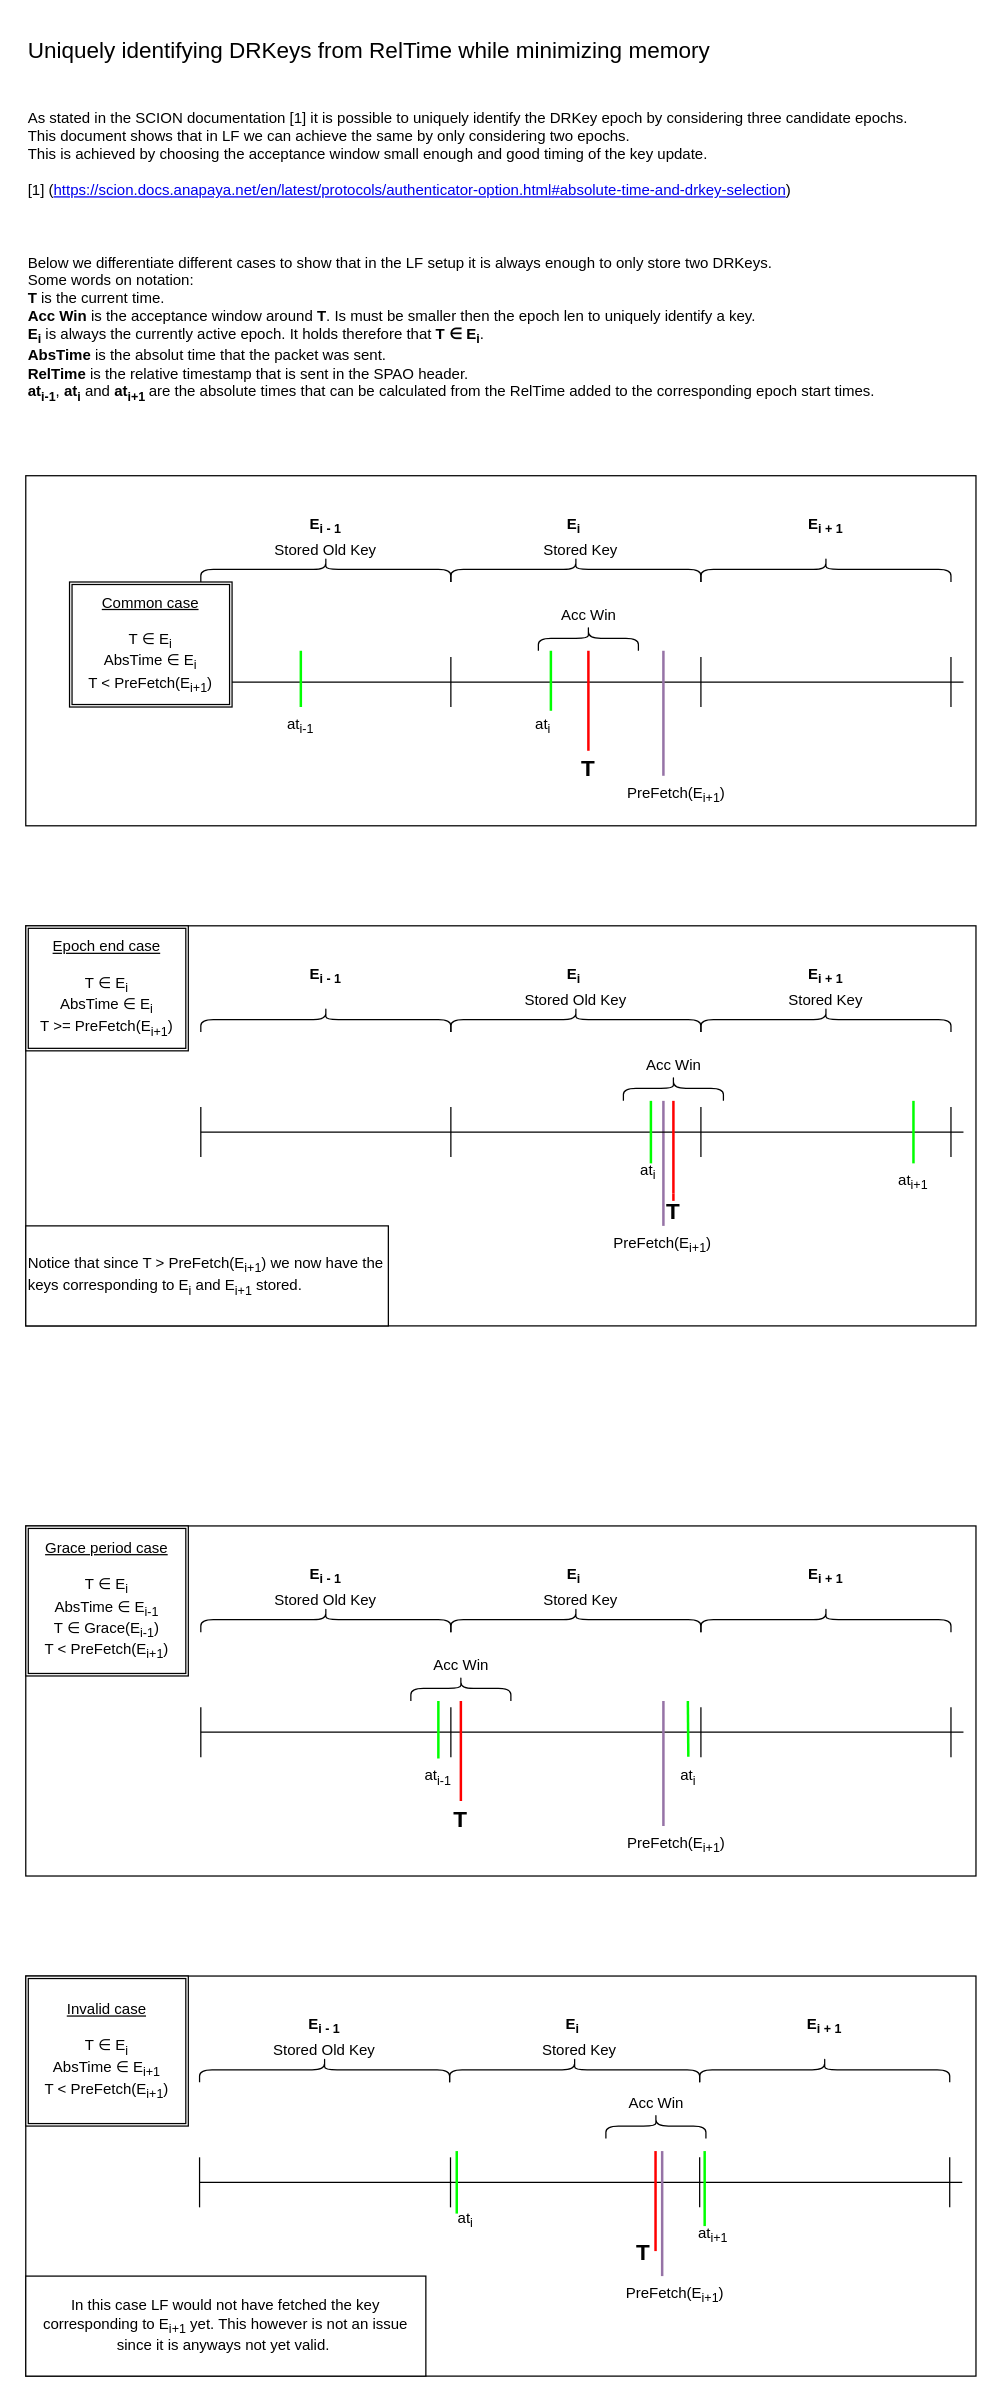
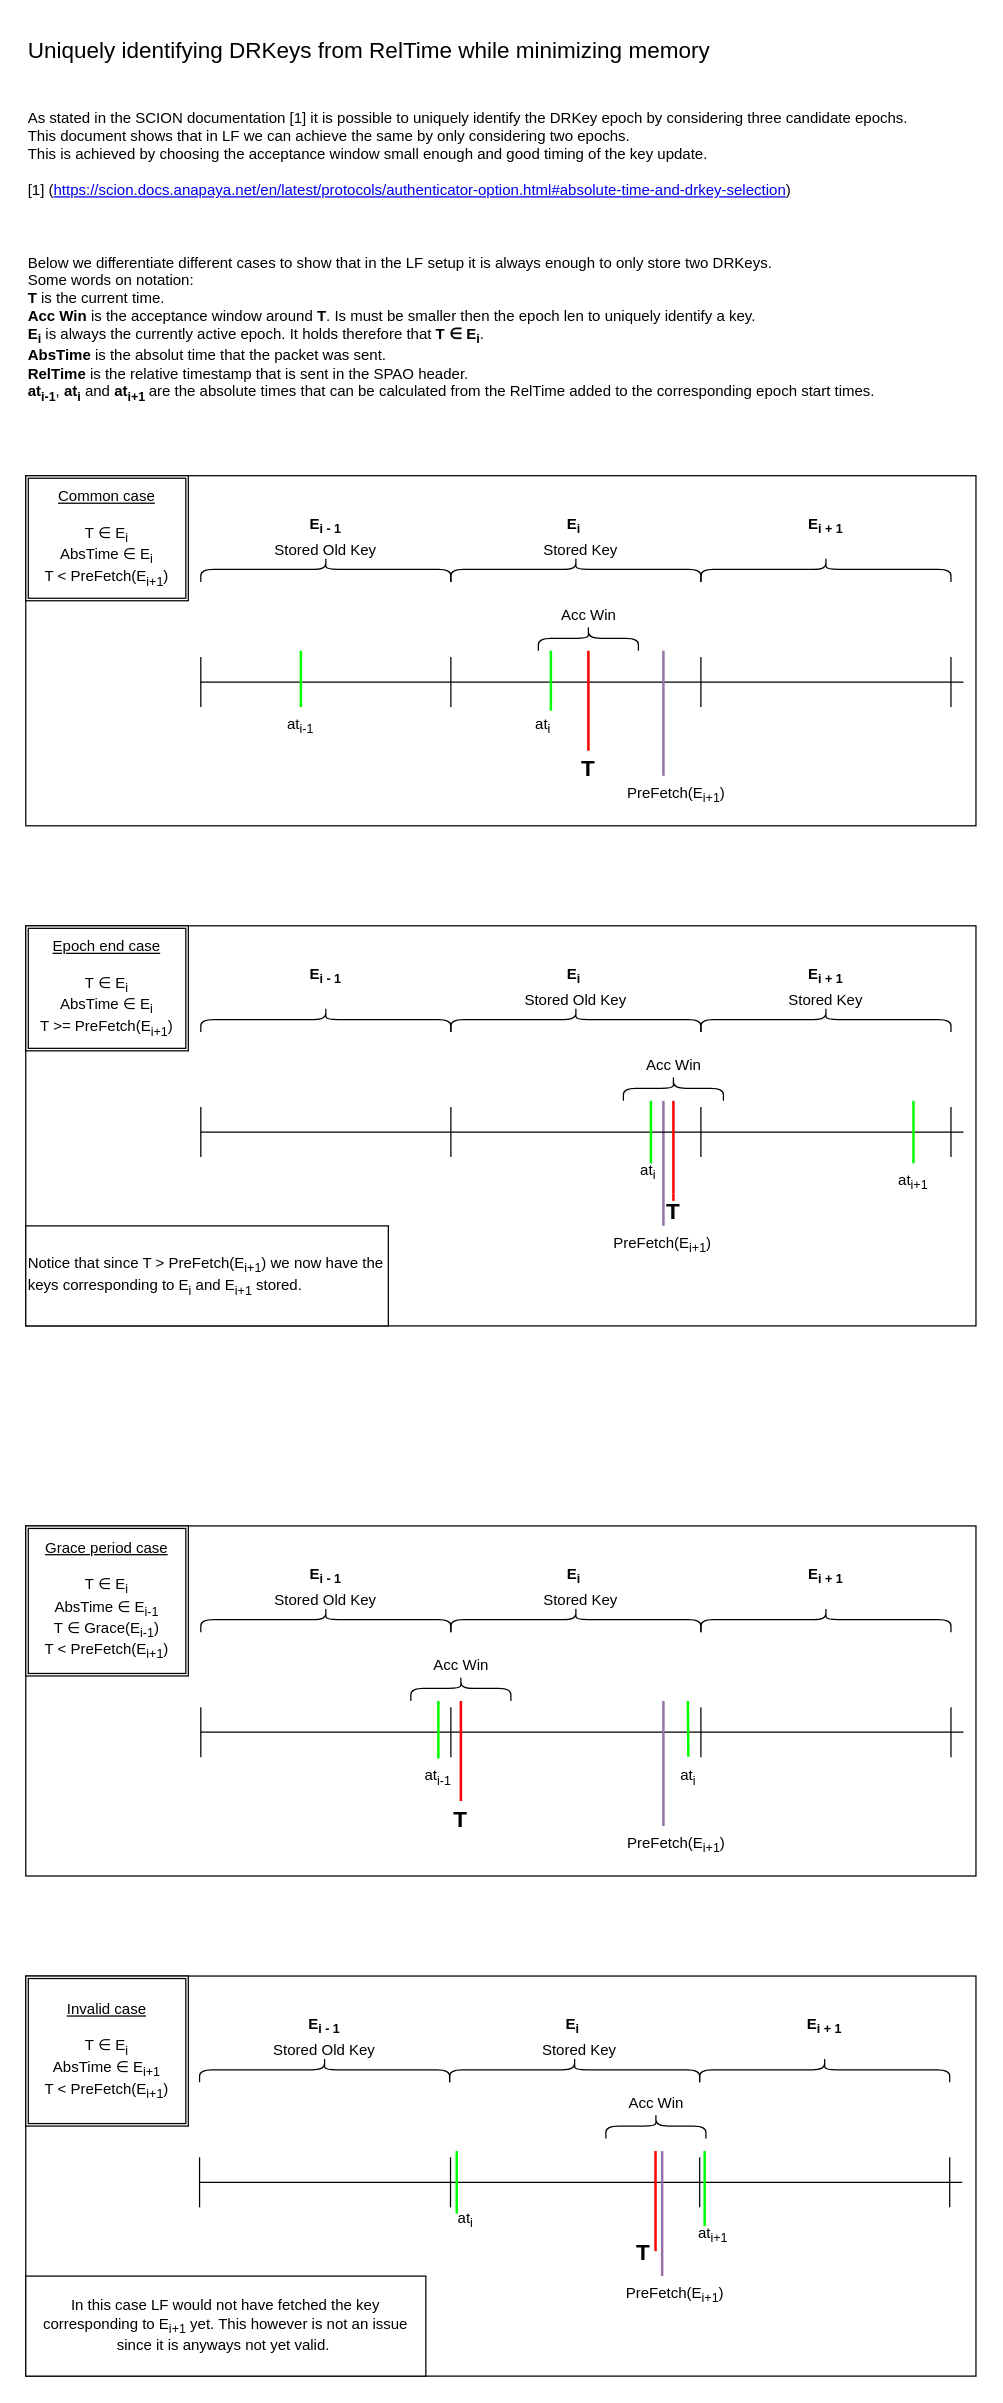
(151, 644) -> (107, 538)
